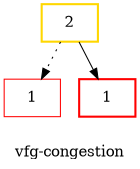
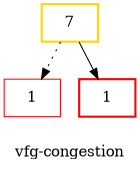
(70, 23) -> (70, 23)
